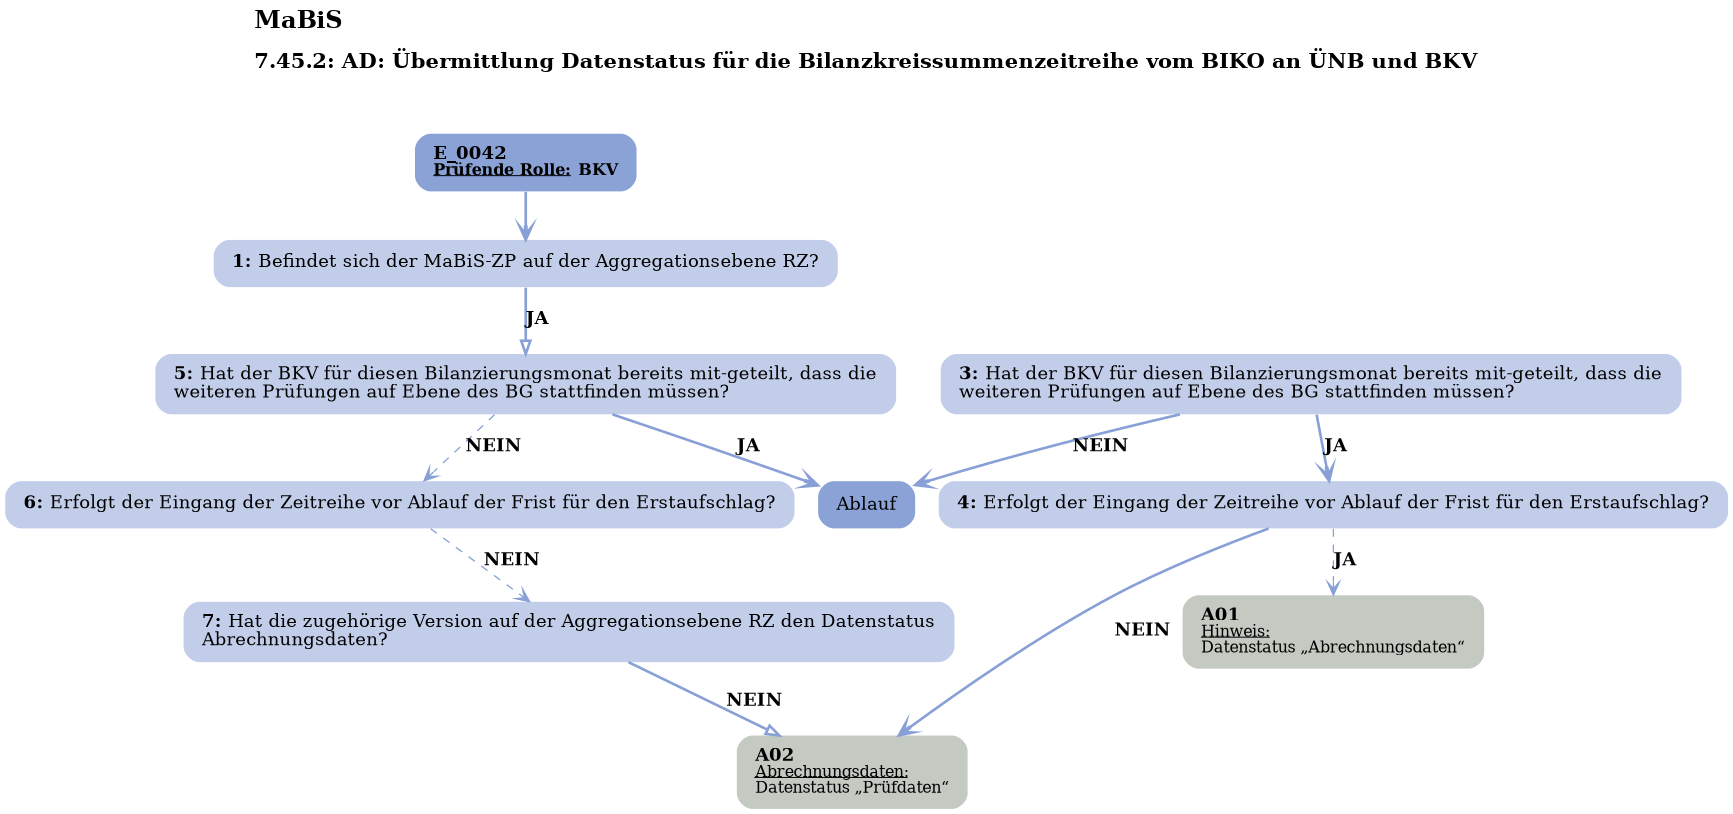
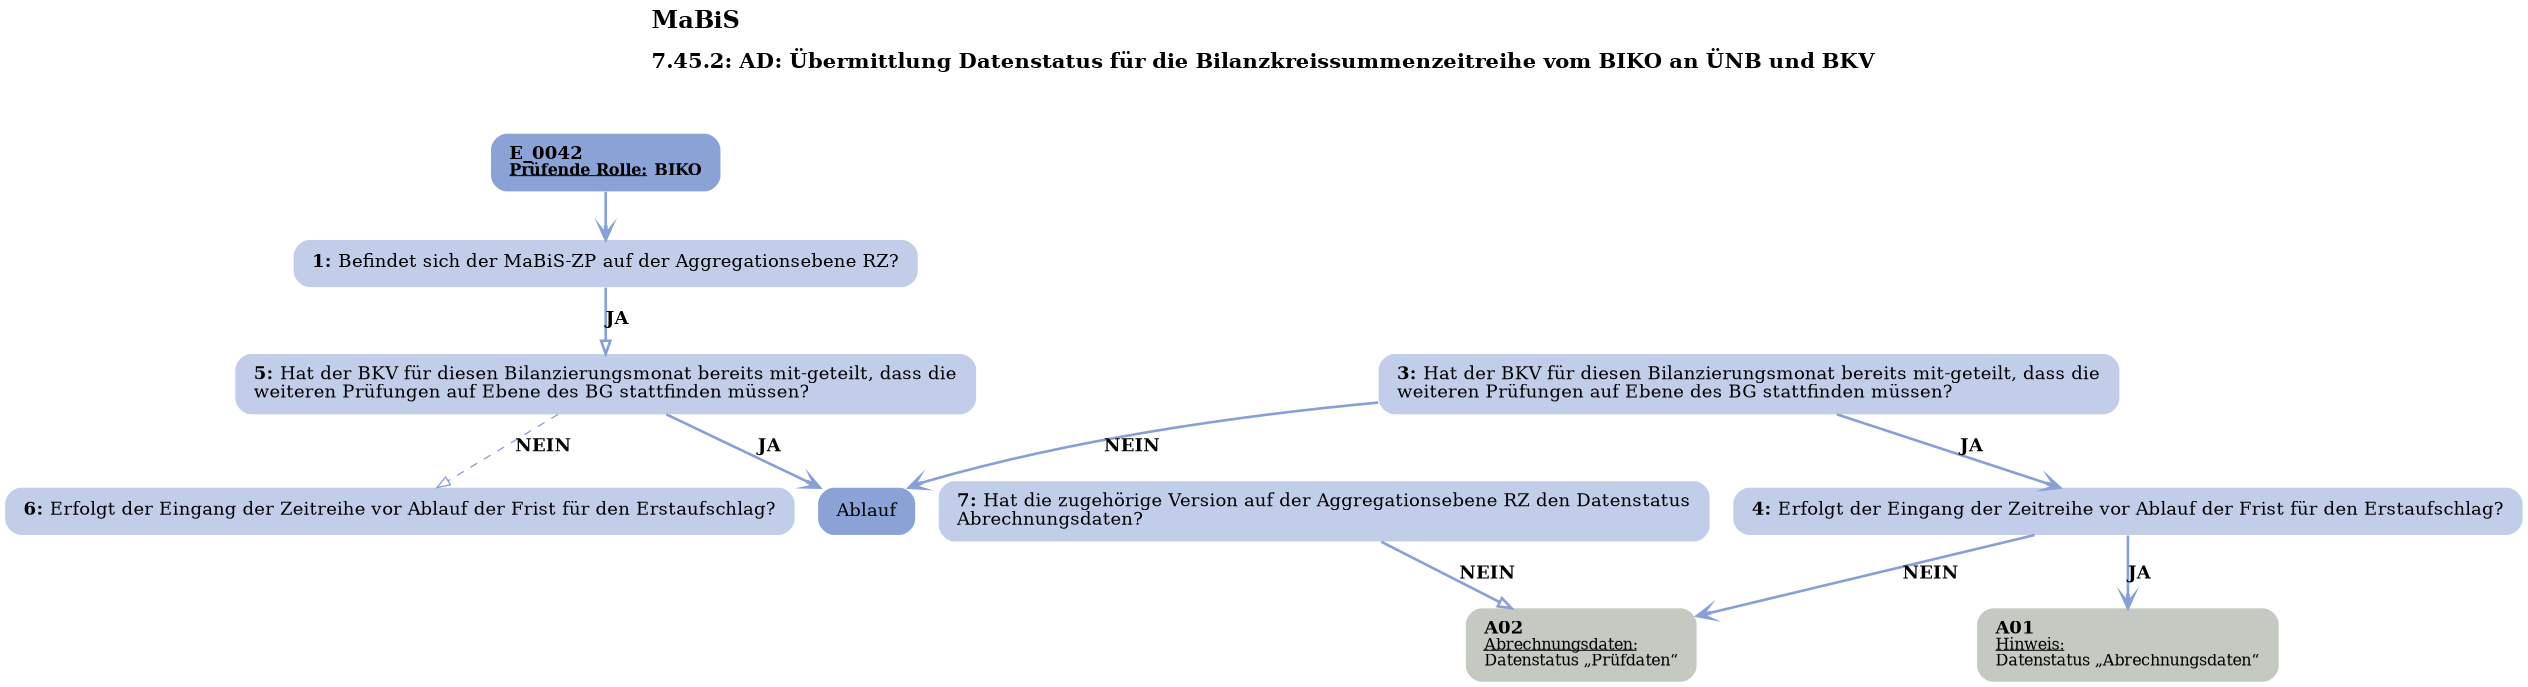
(595, 170) -> (675, 170)
(464, 443) -> (503, 448)
(1333, 555) -> (2128, 565)
(475, 561) -> none
